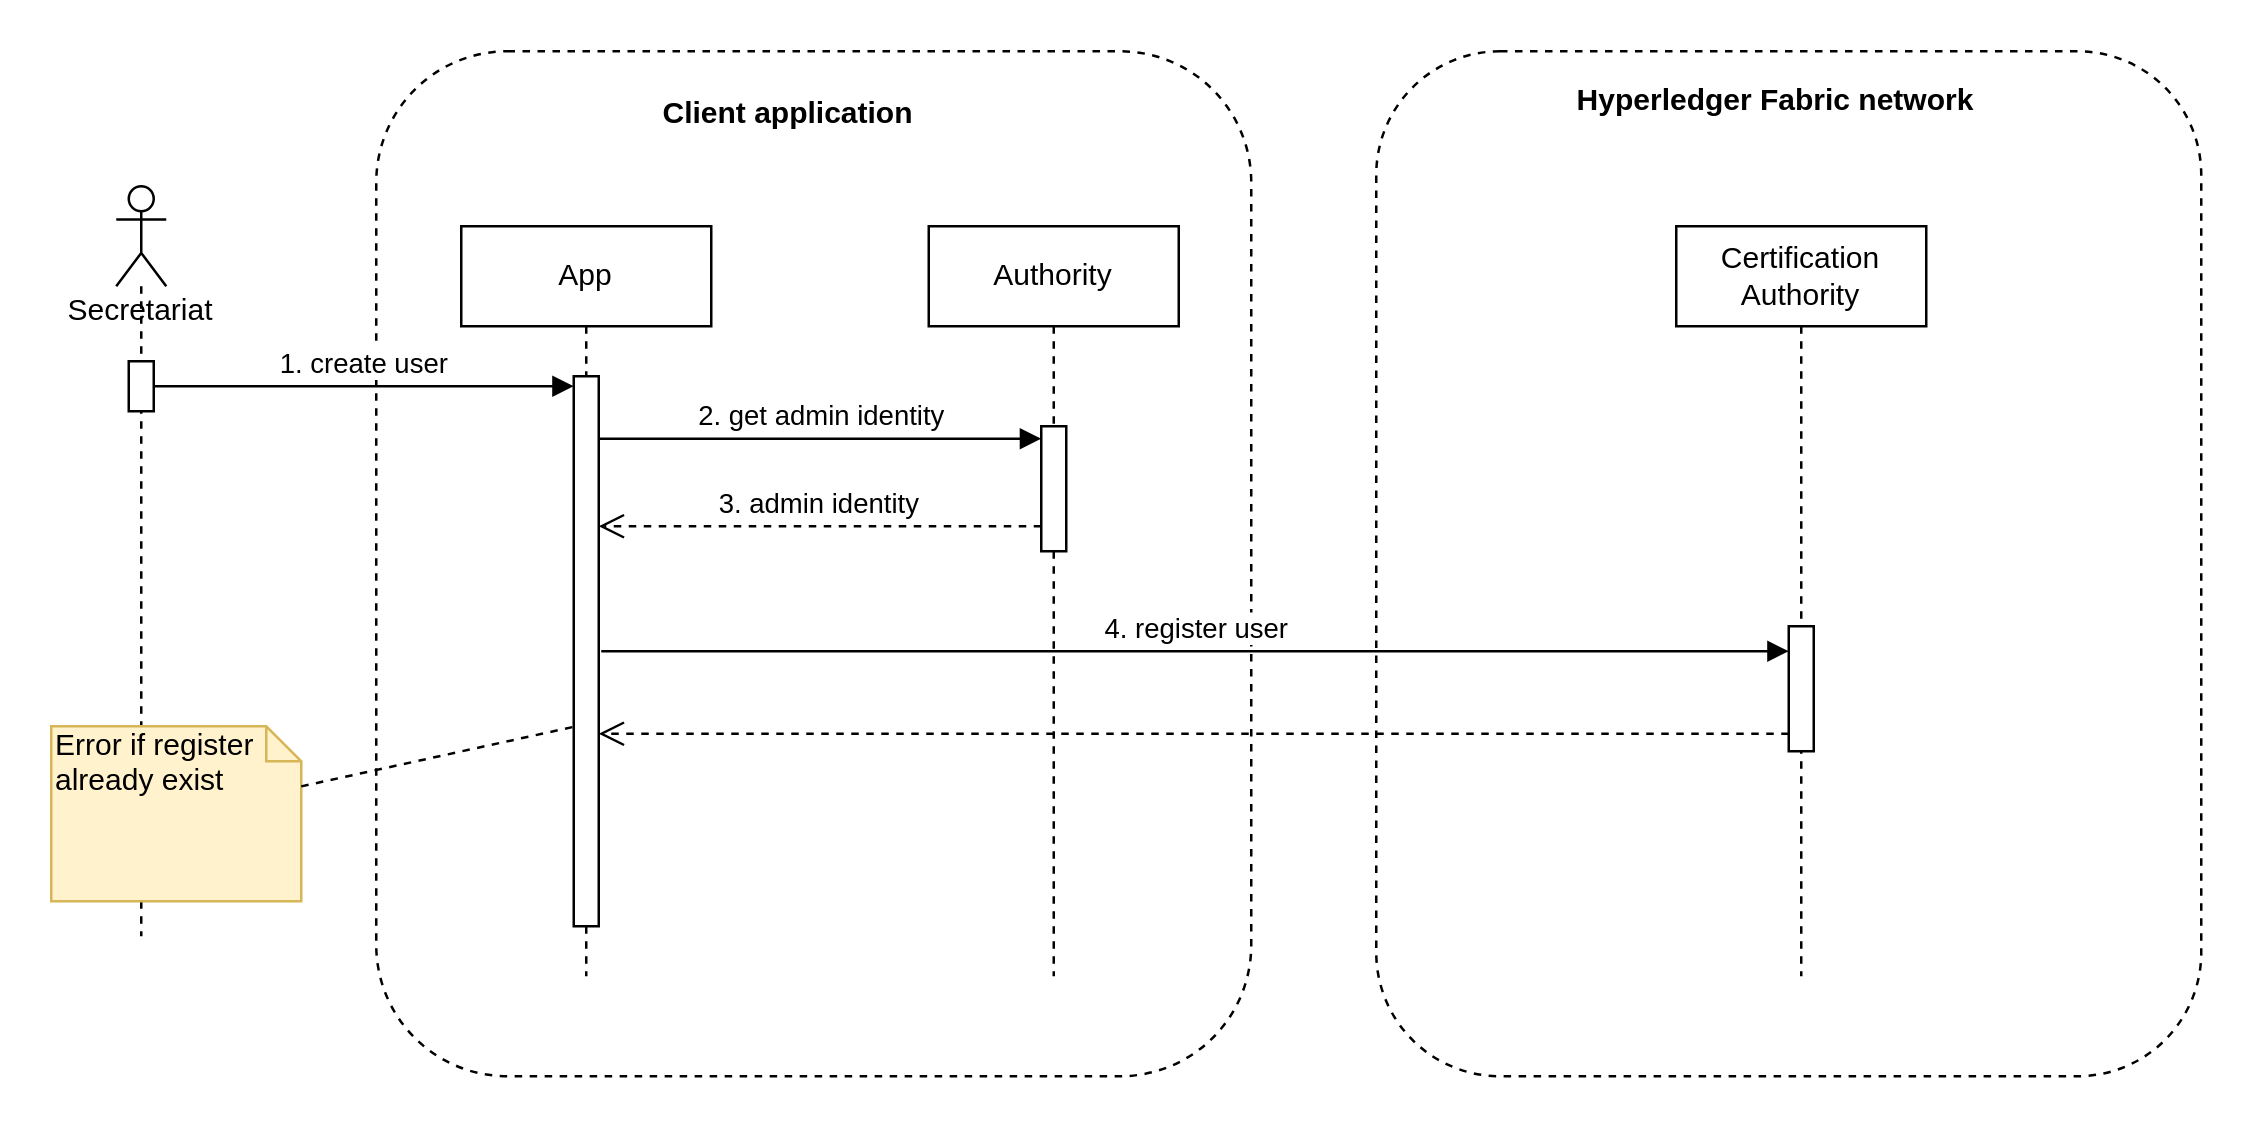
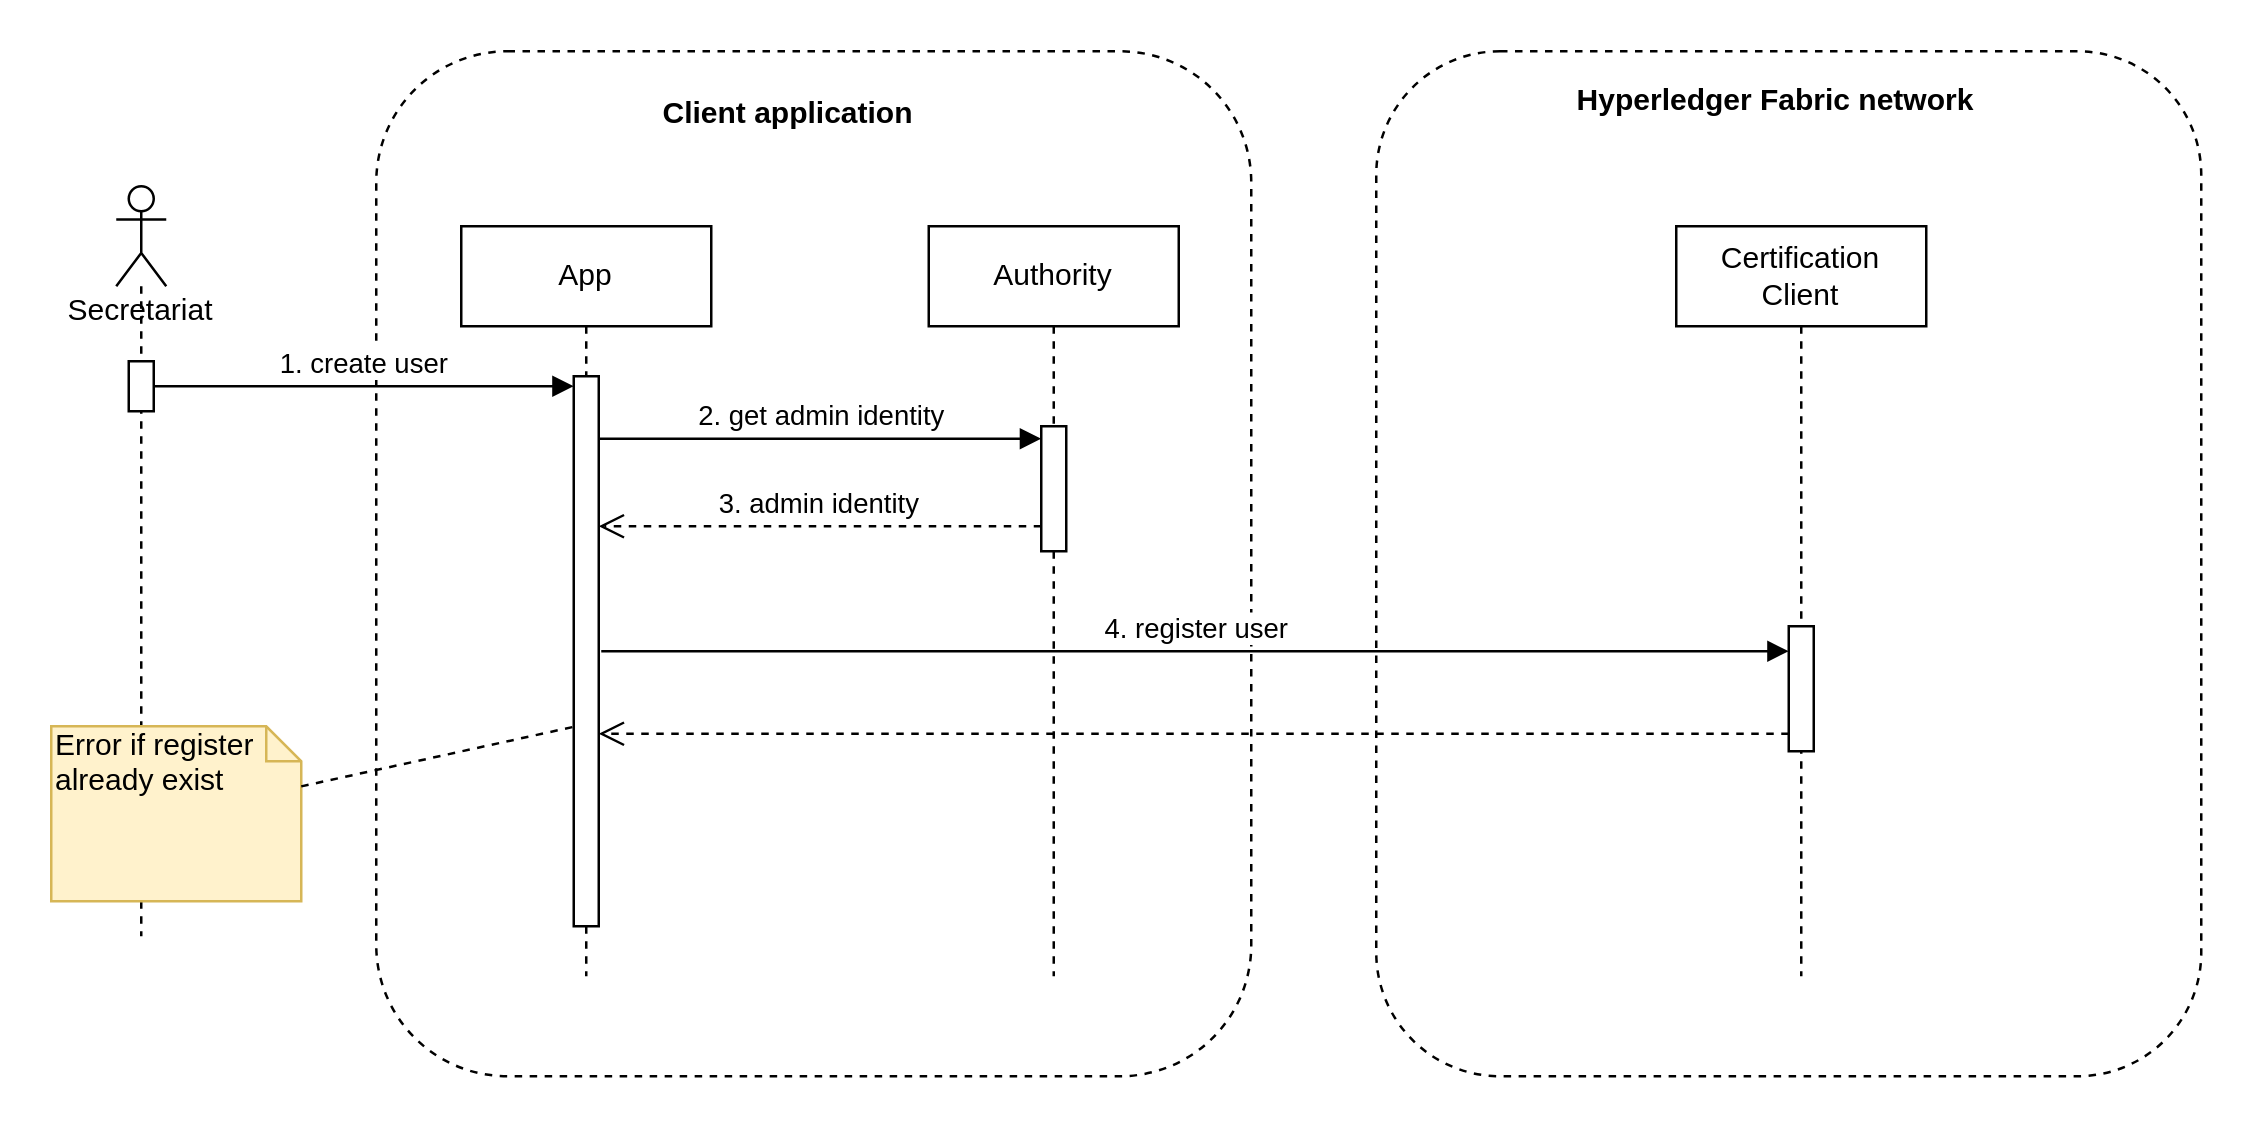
(1801, 276) -> (1801, 276)
